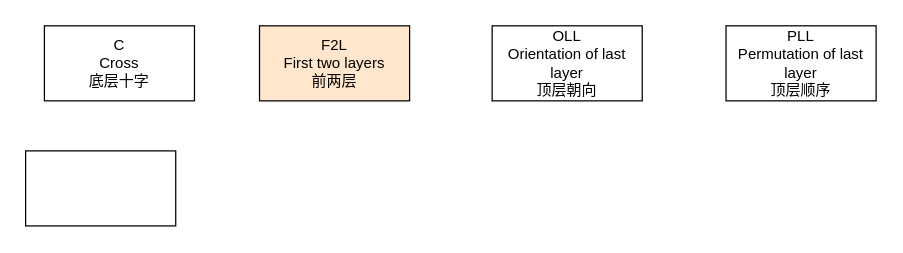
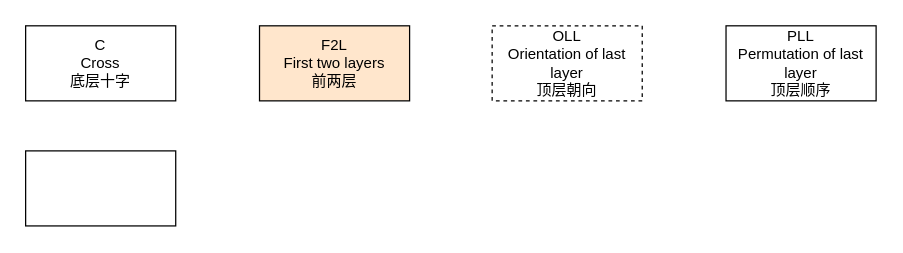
(119, 63) -> (101, 63)
(567, 63) -> (567, 63)
